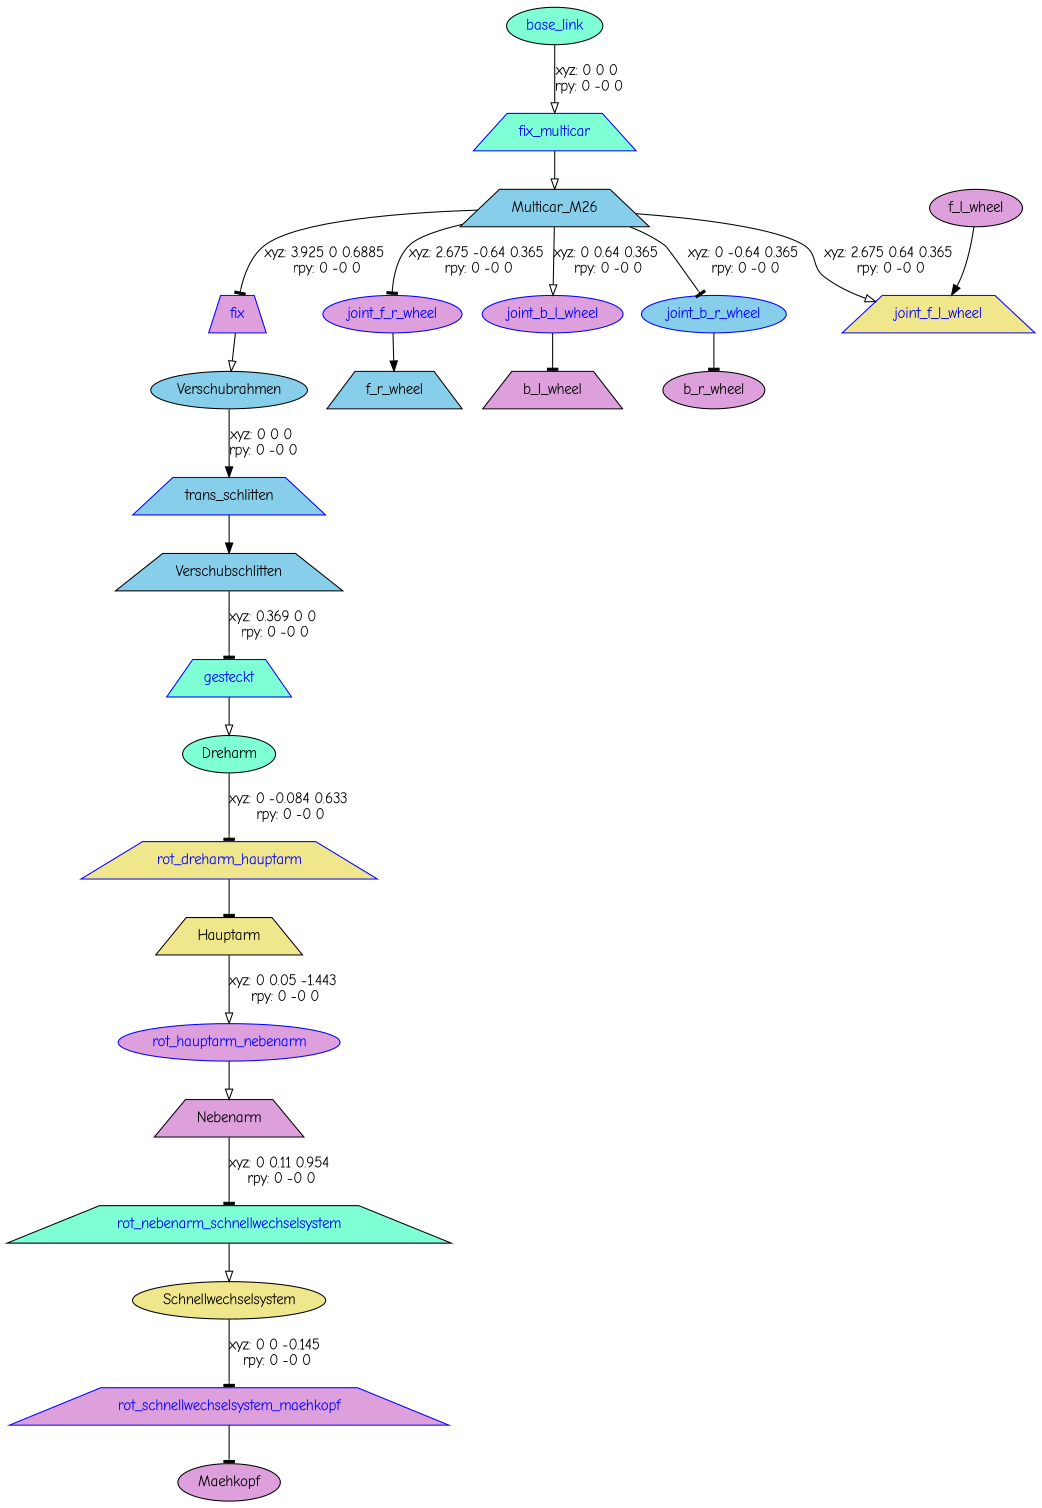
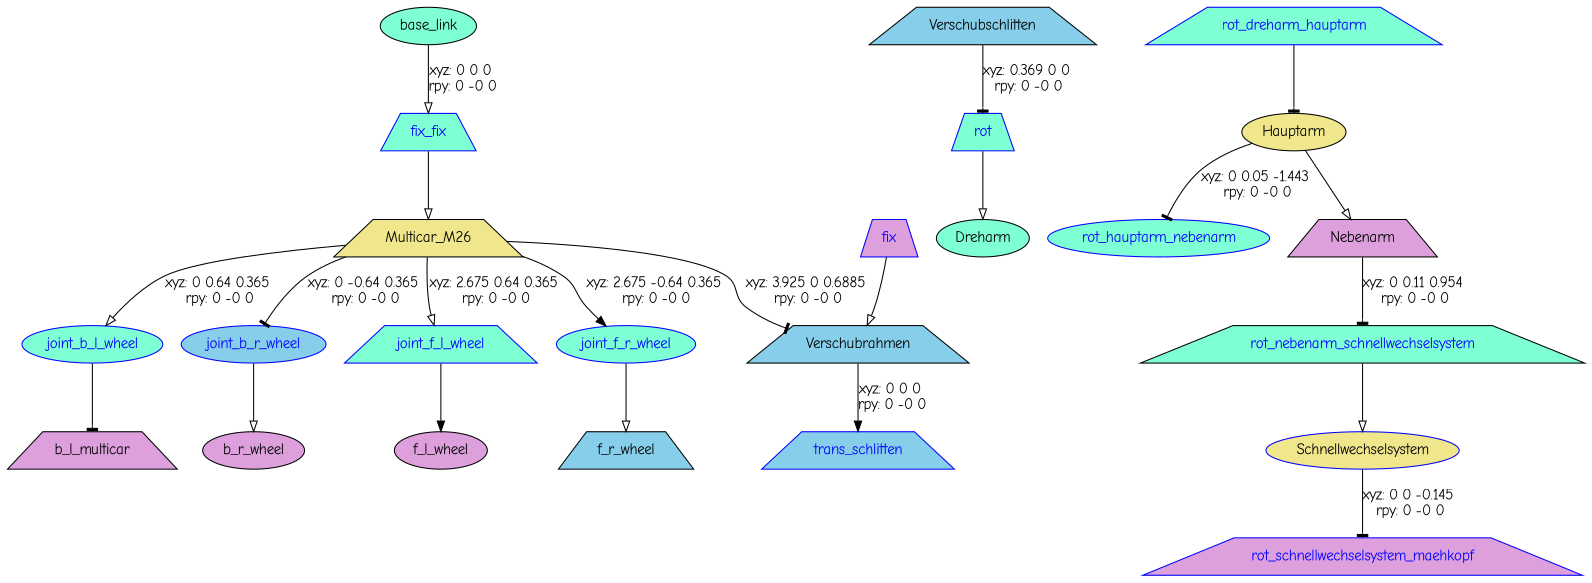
(555, 26) -> (428, 26)
(555, 132) -> (428, 132)
(555, 208) -> (428, 238)
(343, 221) -> (658, 255)
(413, 242) -> (567, 279)
(968, 257) -> (441, 392)
(392, 314) -> (626, 344)
(553, 314) -> (92, 344)
(939, 314) -> (441, 344)
(393, 347) -> (626, 392)
(714, 350) -> (254, 392)
(229, 390) -> (858, 344)
(553, 390) -> (92, 450)
(229, 496) -> (858, 450)
(229, 529) -> none
(229, 678) -> (983, 132)
(229, 805) -> none
(229, 860) -> (1294, 26)
(229, 936) -> (1294, 132)
(229, 984) -> (1202, 169)
(229, 1042) -> (1159, 238)
(229, 1075) -> (1325, 181)
(229, 1300) -> (1363, 450)
(229, 1482) -> none
